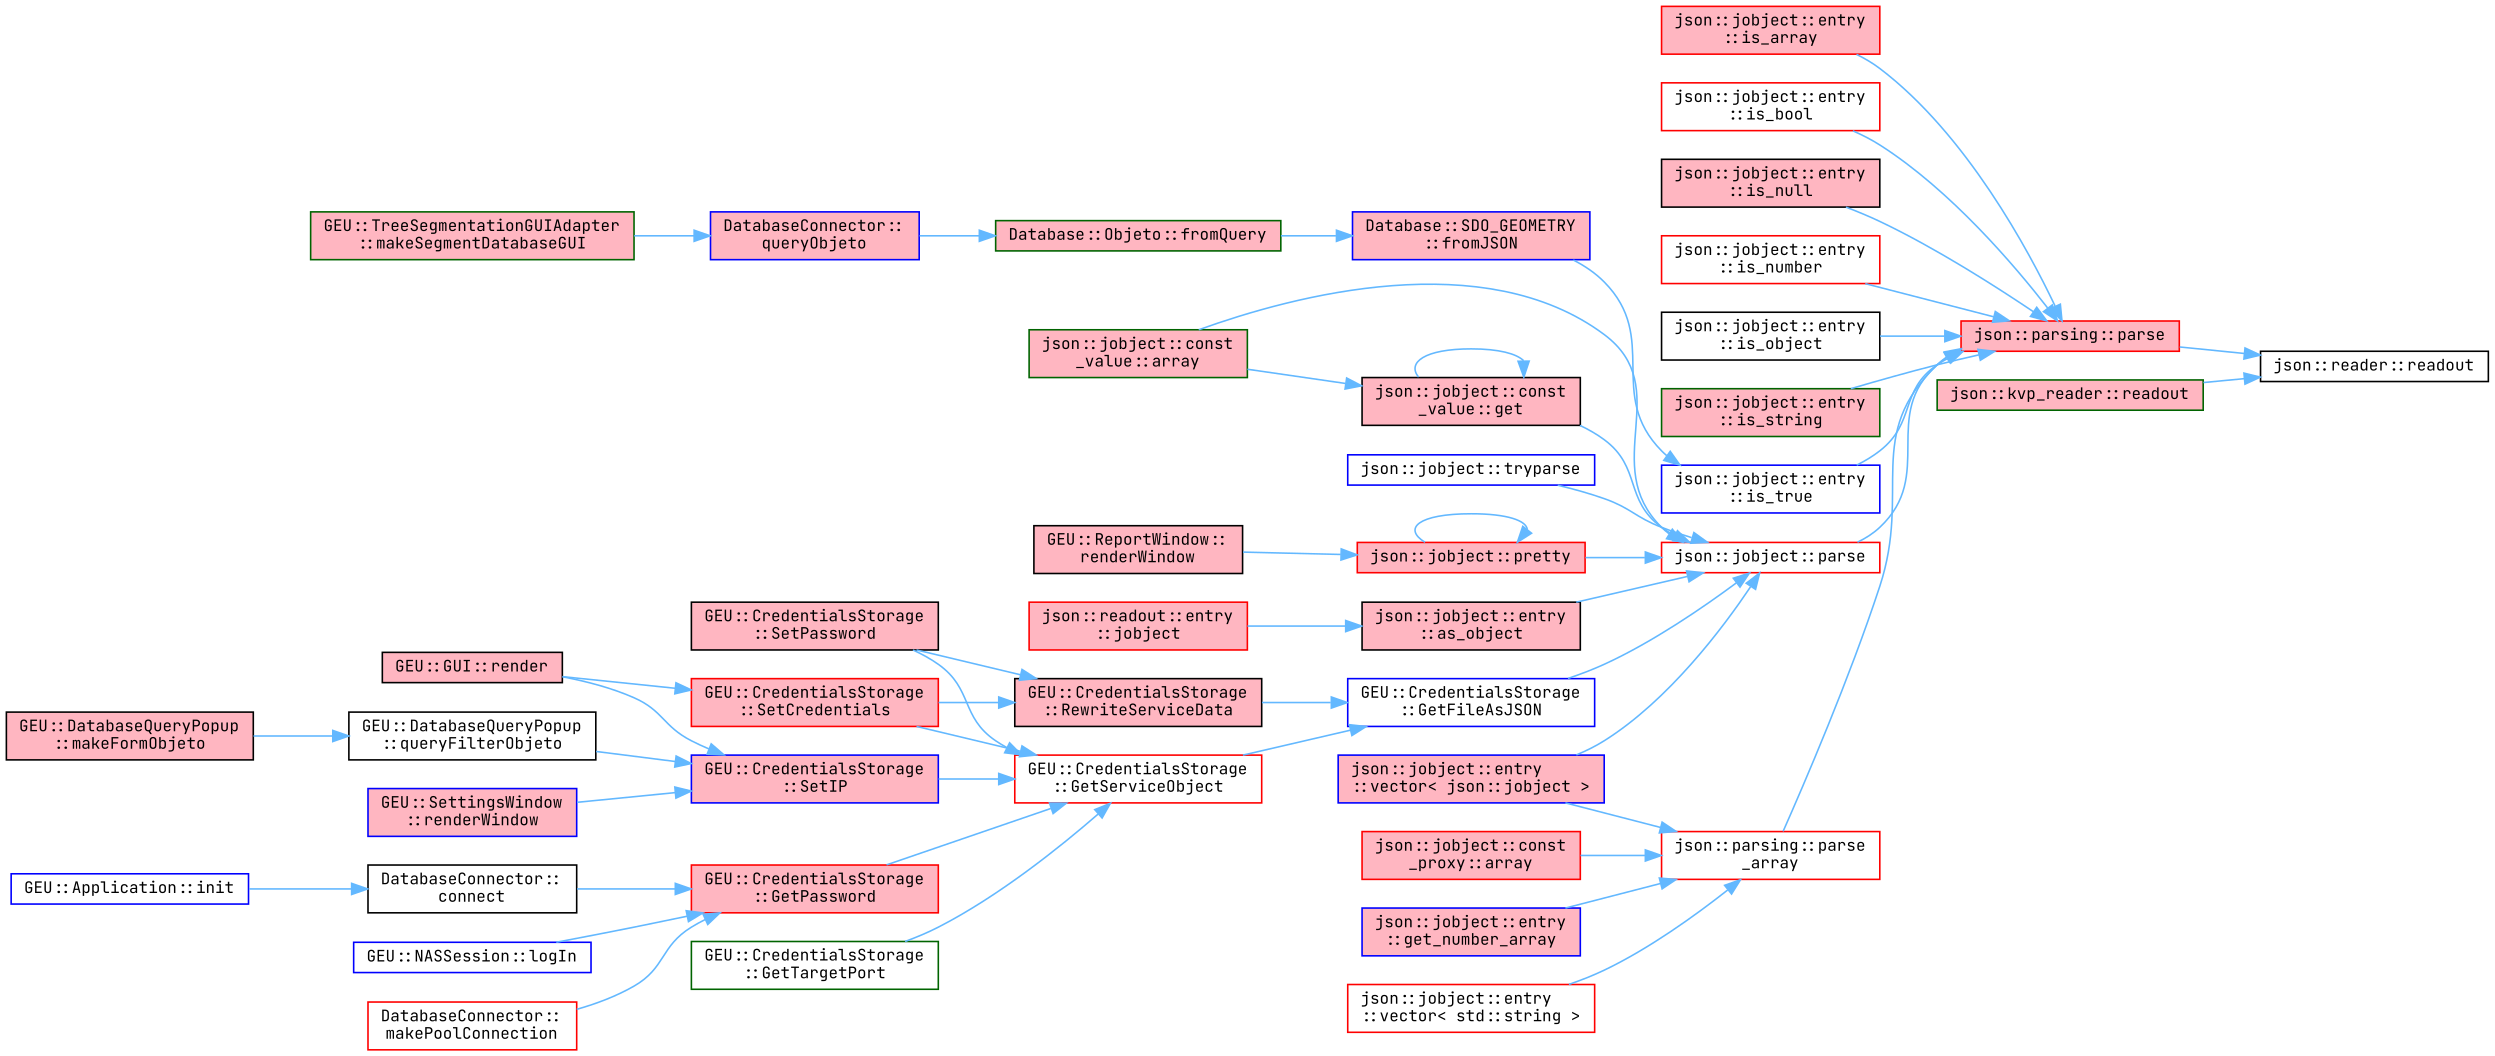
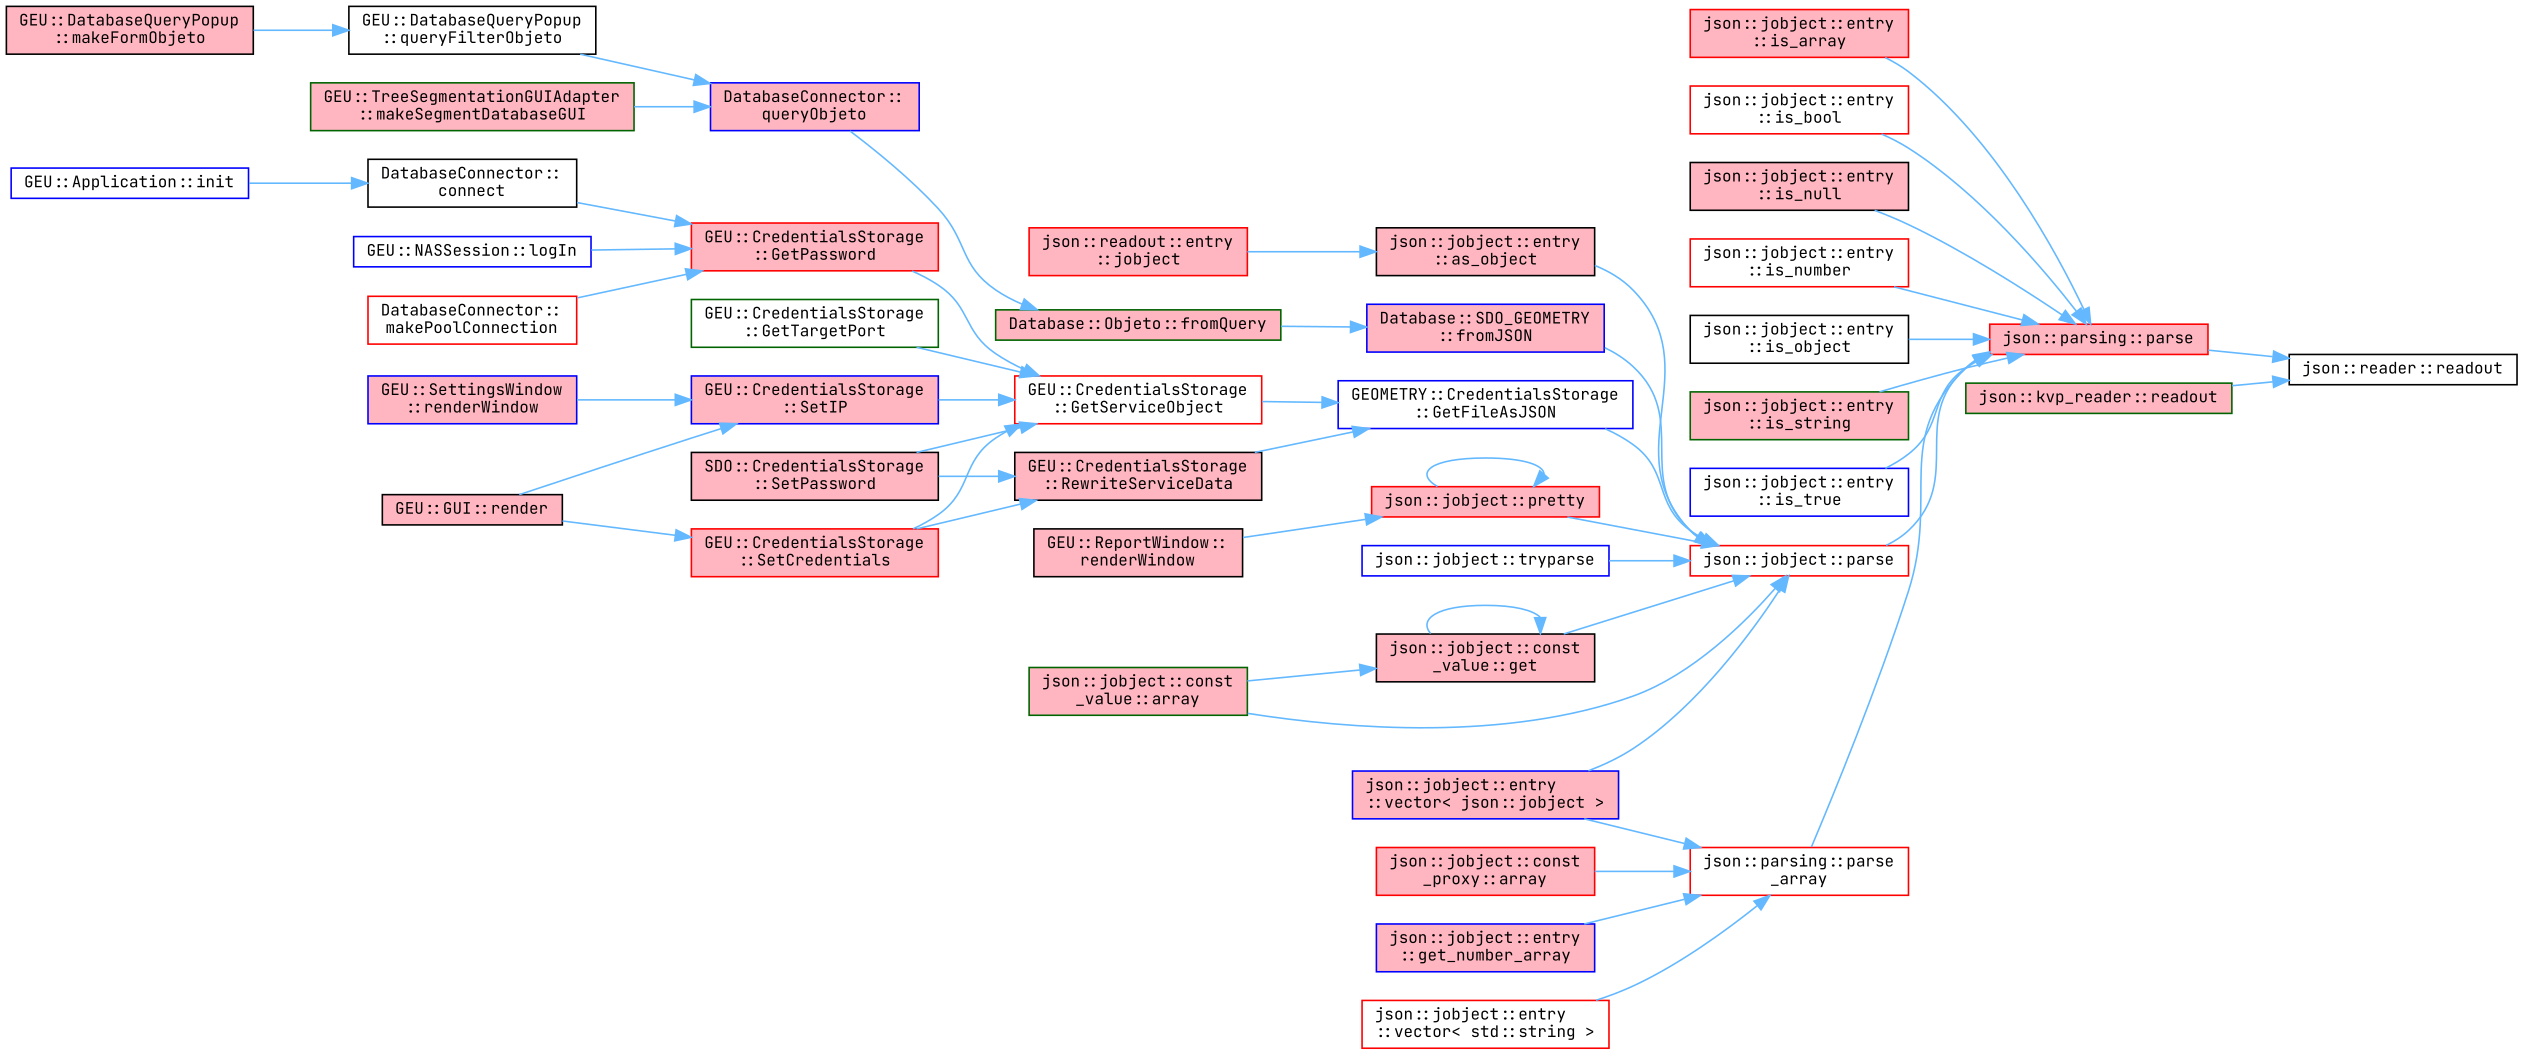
(1632, 345) -> (1652, 393)
(815, 626) -> (815, 476)
(1471, 703) -> (1486, 405)
(636, 756) -> (637, 67)
